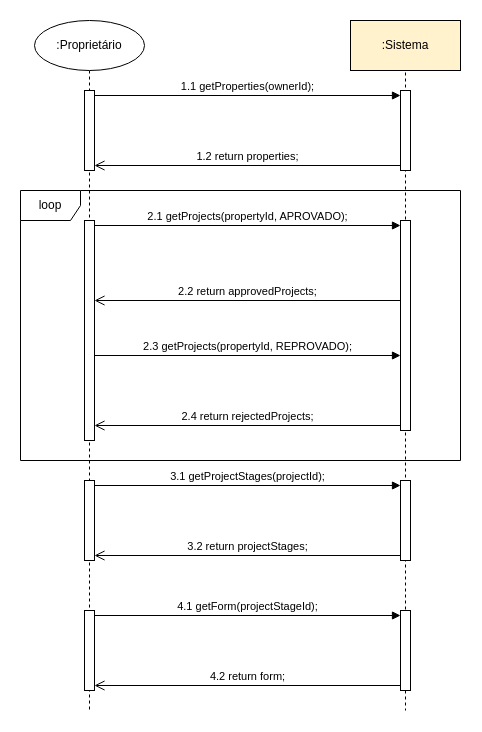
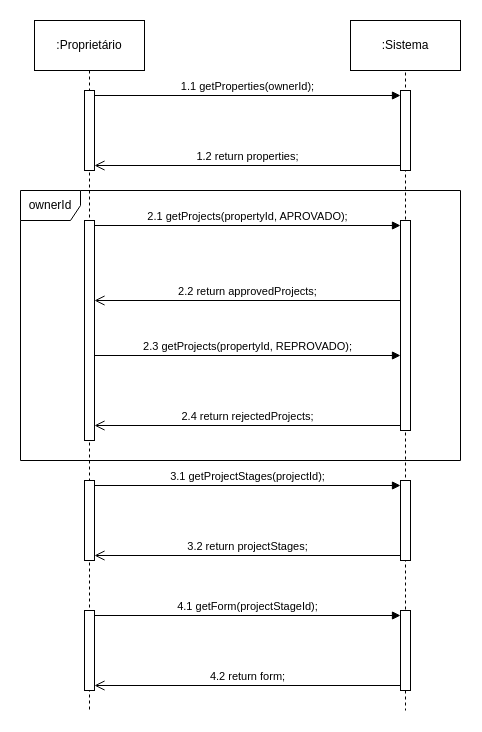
(90, 46) -> (90, 46)
(406, 46) -> (406, 46)
(51, 206) -> (51, 206)
